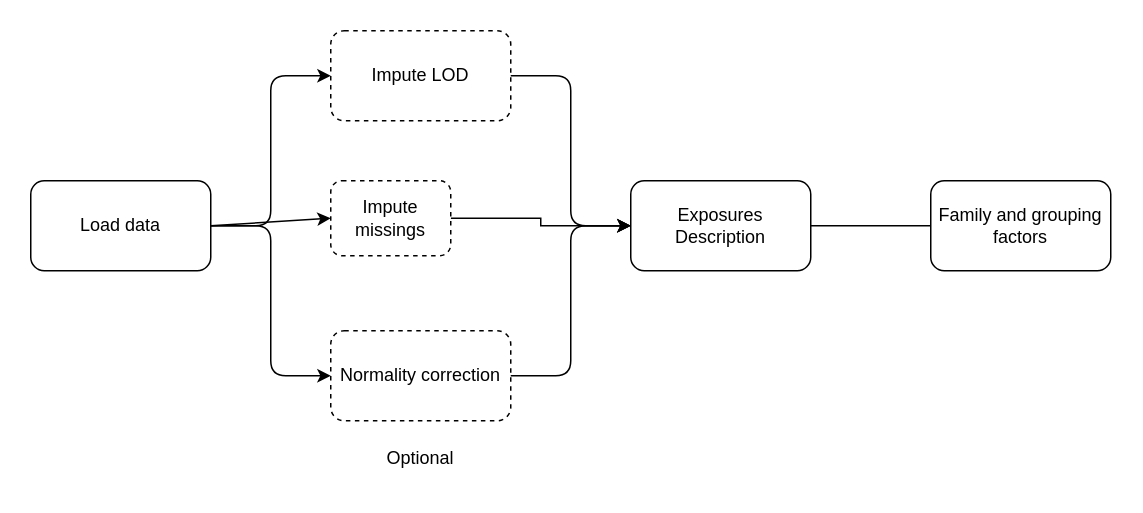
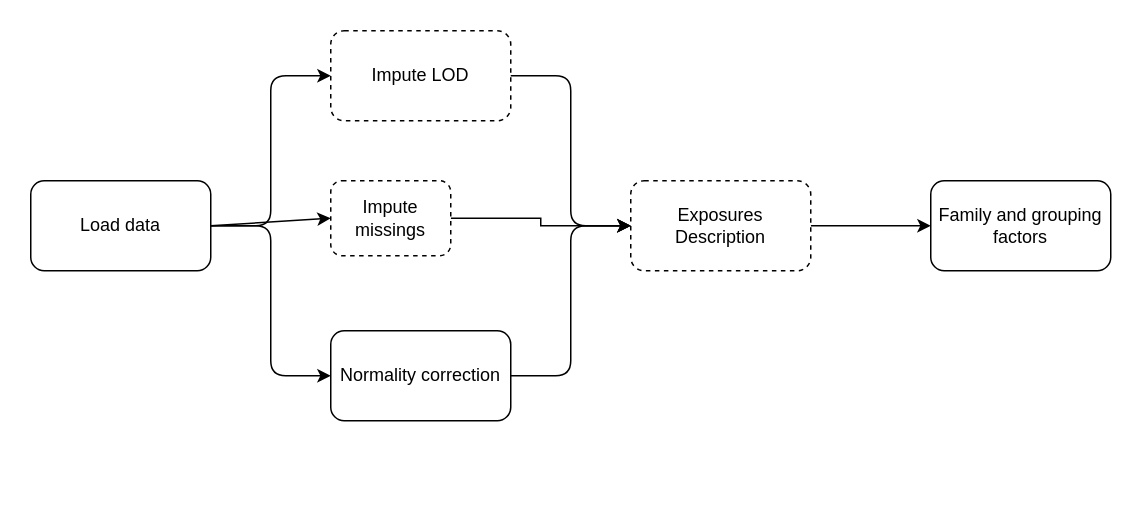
(721, 226) -> (721, 226)
(923, 226) -> (919, 226)
(421, 376) -> (421, 376)
(421, 458) -> none
